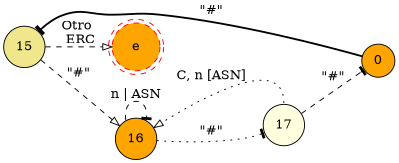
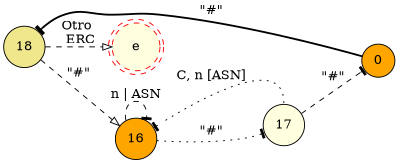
(24, 47) -> (24, 47)
(136, 47) -> (136, 47)
(226, 89) -> (226, 89)
